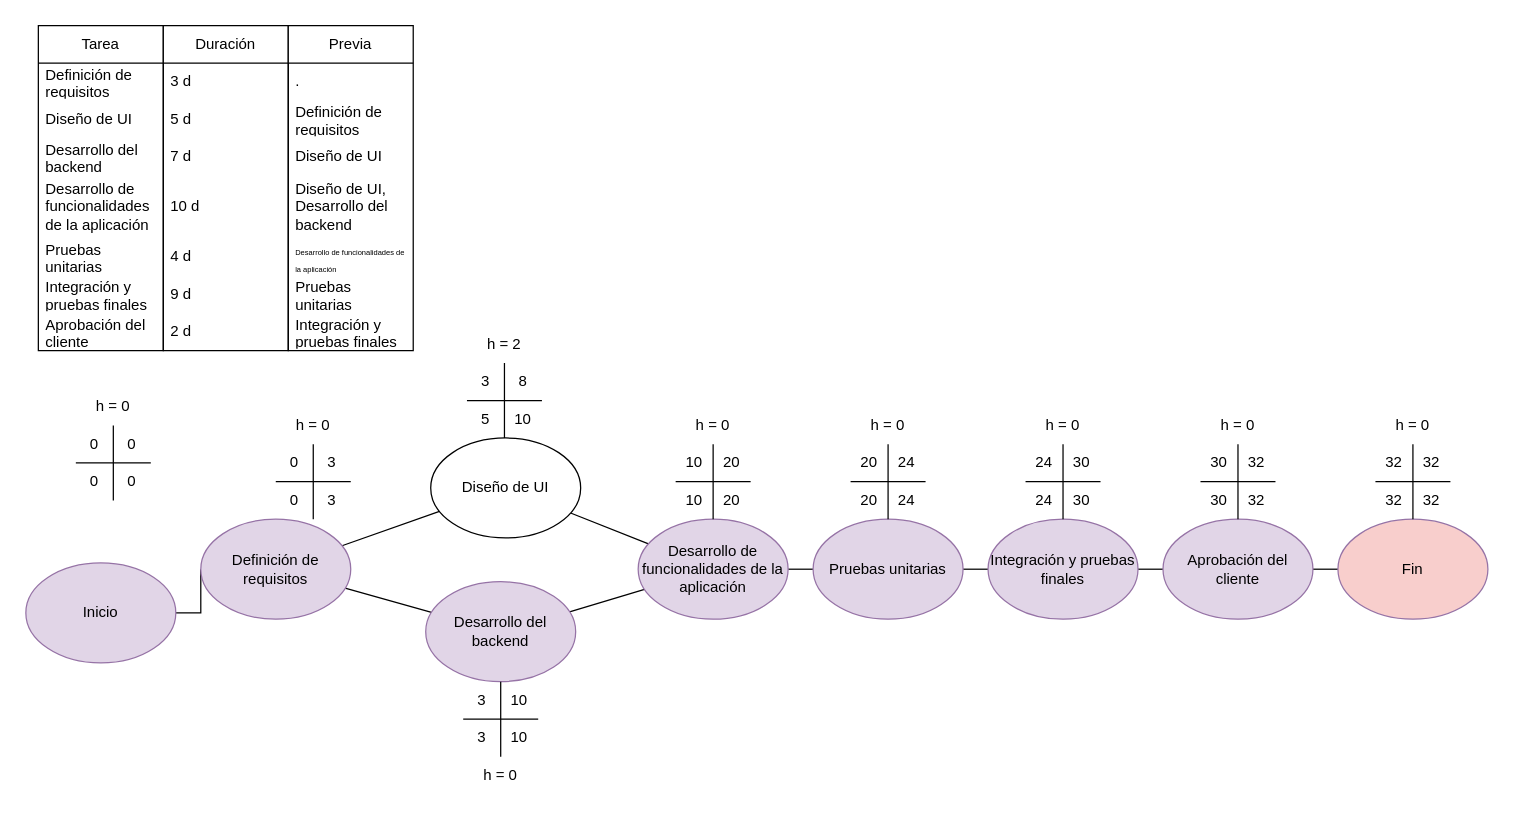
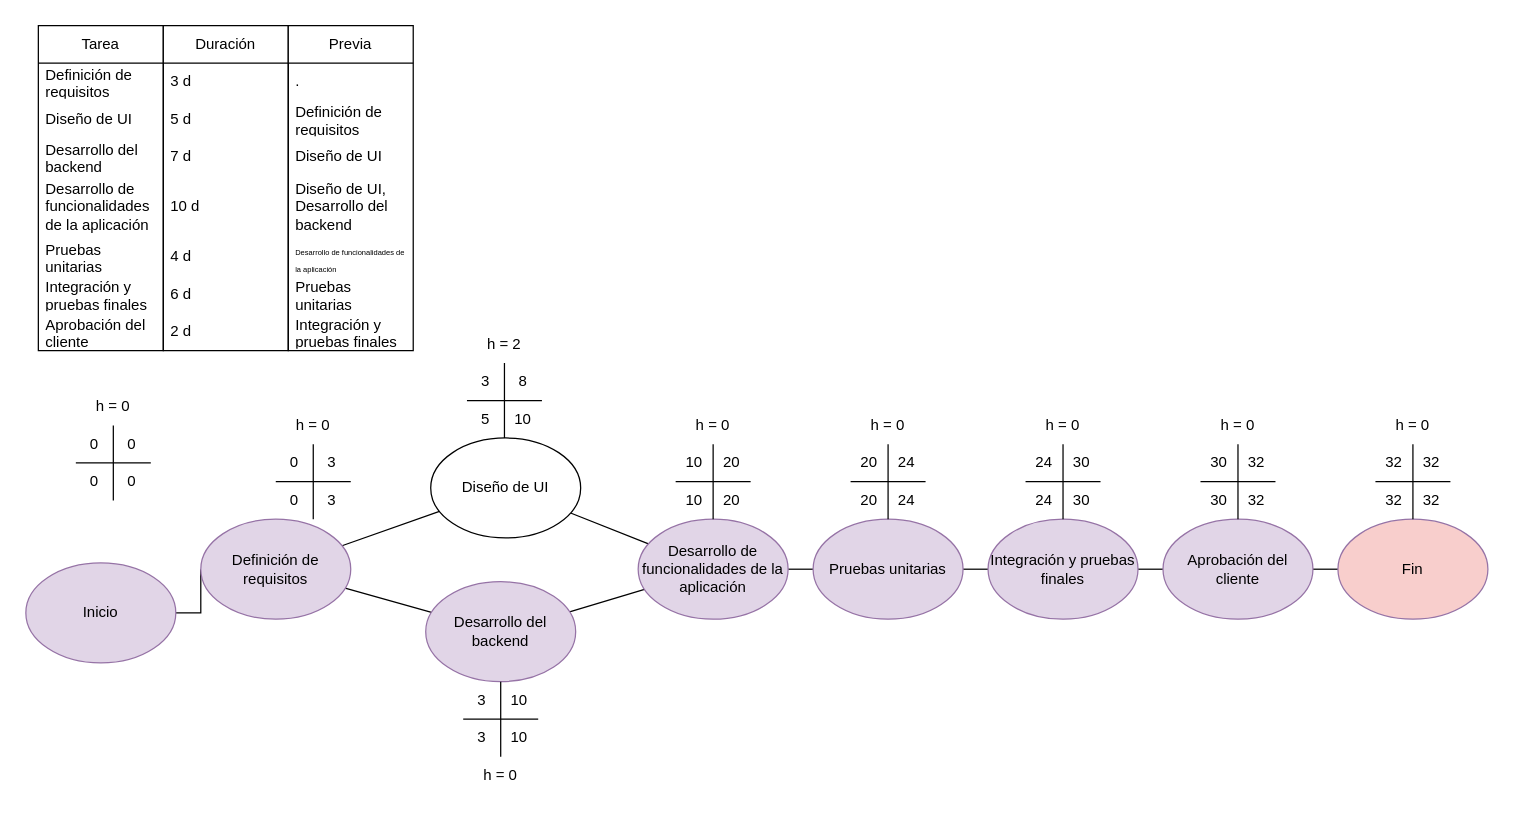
(181, 294) -> (181, 294)
